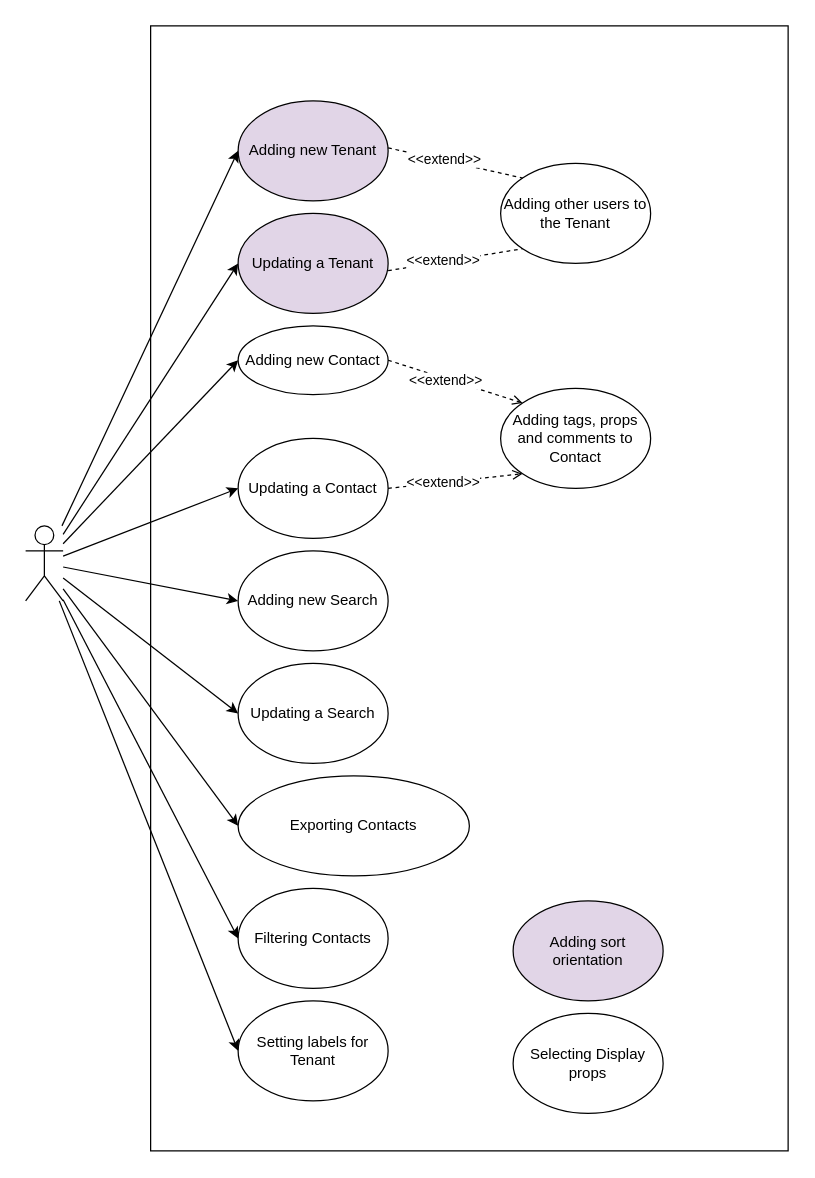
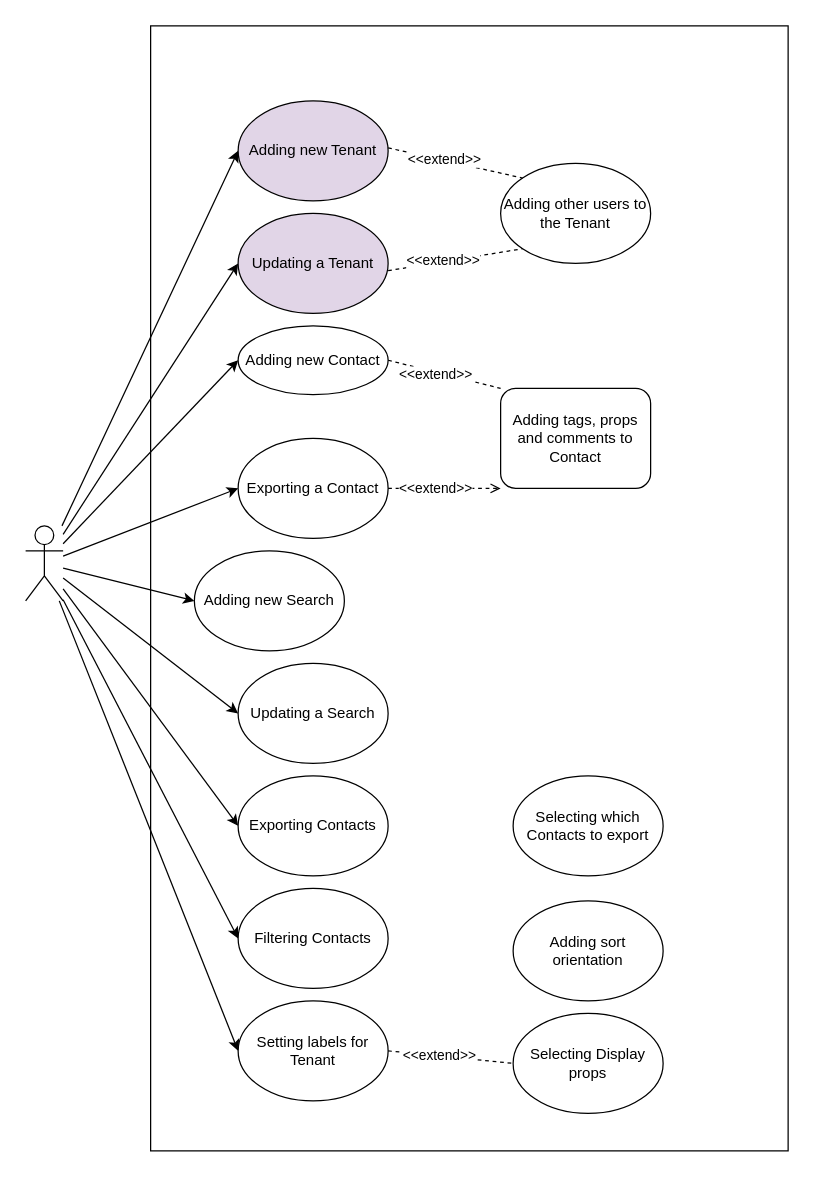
(499, 395) -> (448, 375)
(576, 438) -> (576, 438)
(313, 488) -> (313, 488)
(313, 601) -> (269, 601)
(354, 826) -> (313, 826)
none -> (588, 826)
(588, 951) -> (588, 951)
none -> (450, 1057)
